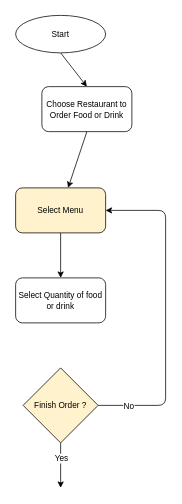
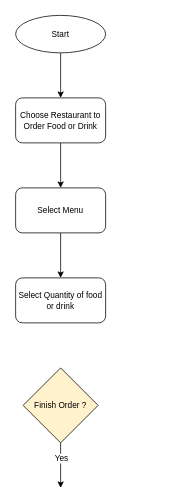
(87, 109) -> (60, 120)
(60, 210) -> (60, 210)
(165, 315) -> none
